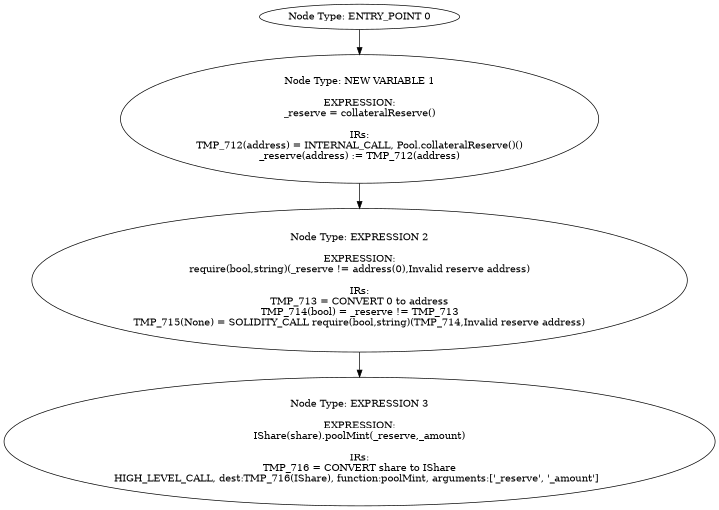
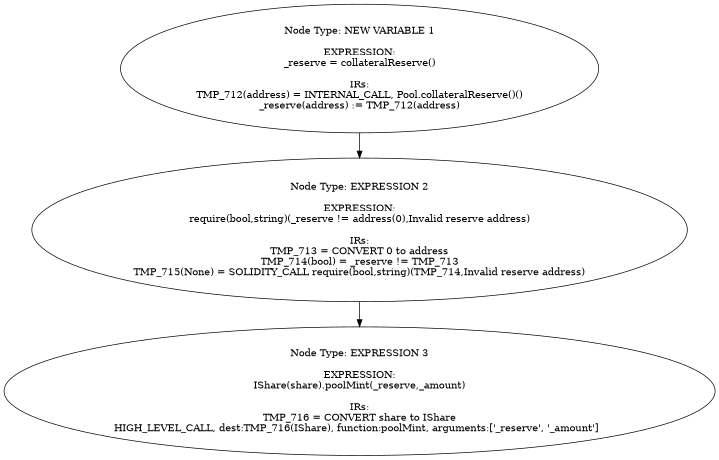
(360, 17) -> none
